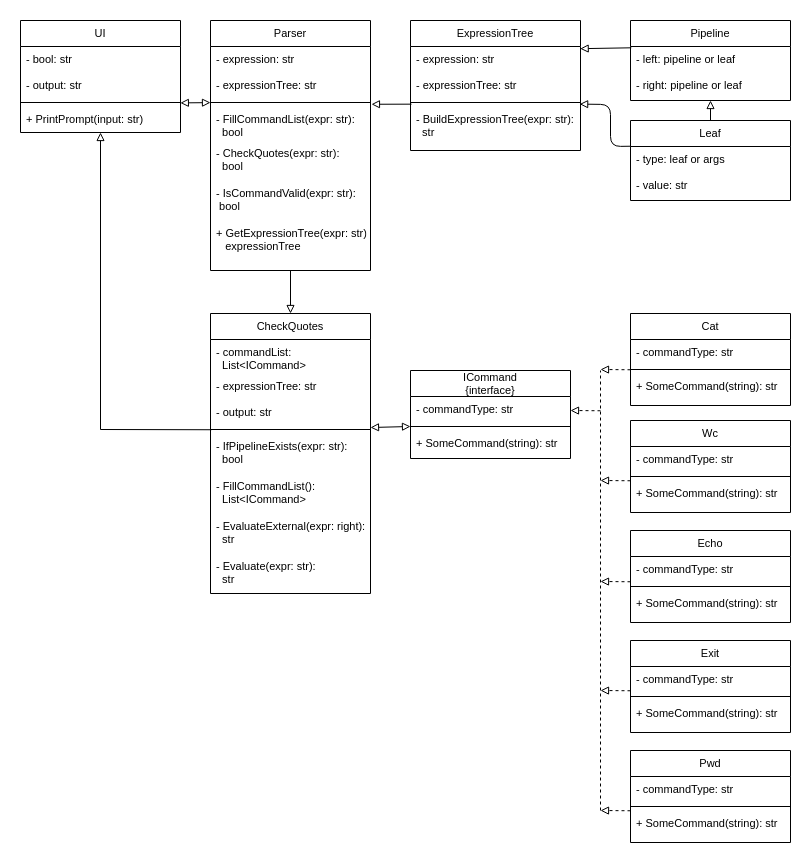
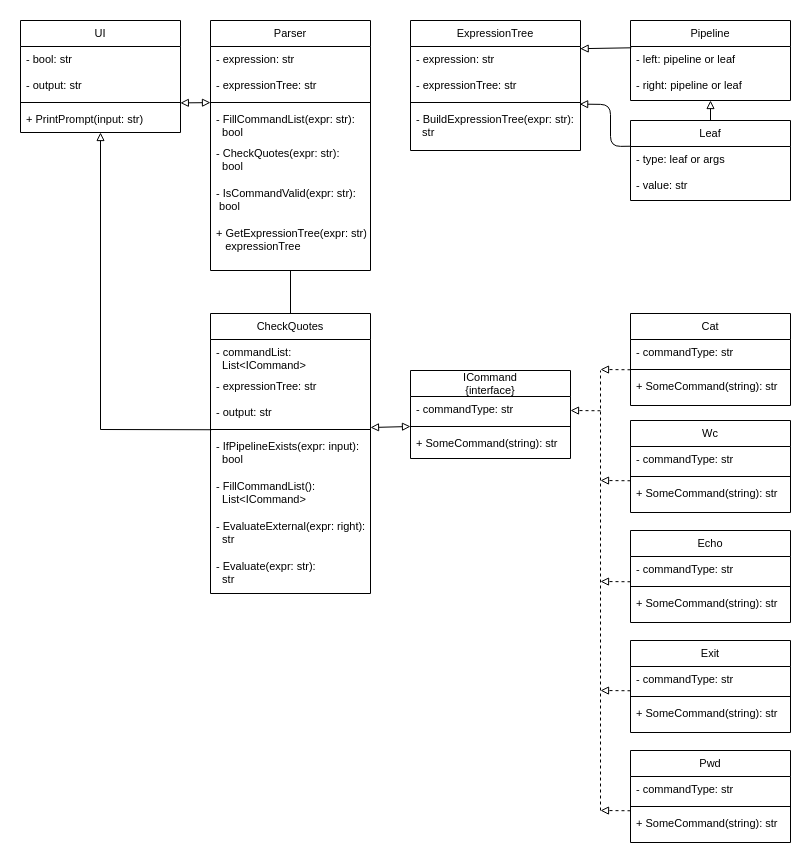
(394, 104) -> none
(291, 304) -> (291, 308)
(297, 446) -> (302, 446)
